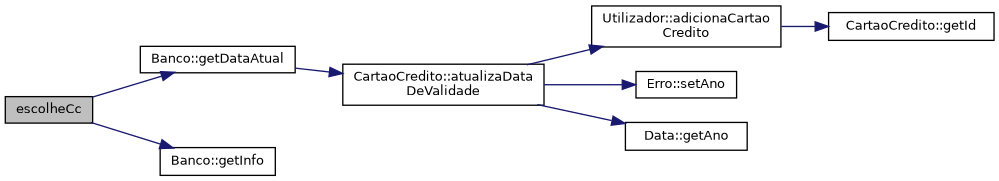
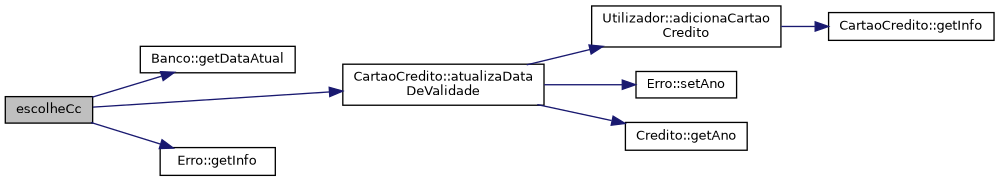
(911, 26) -> (911, 26)
(312, 70) -> (211, 100)
(686, 136) -> (686, 136)
(218, 161) -> (218, 161)
